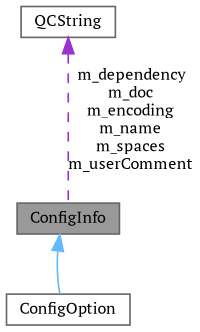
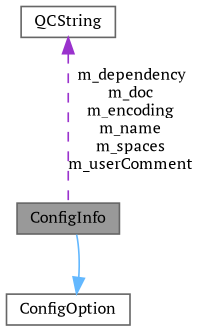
(57, 272) -> (79, 256)
